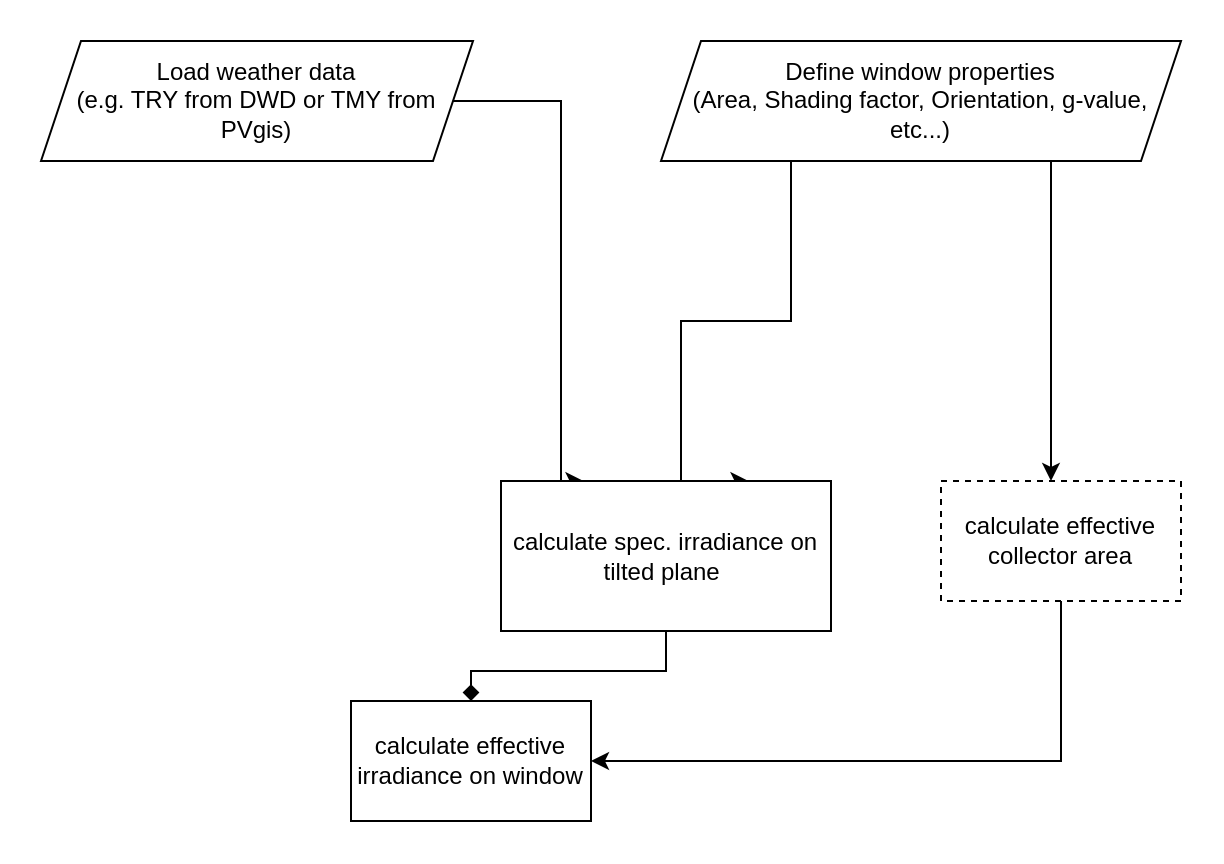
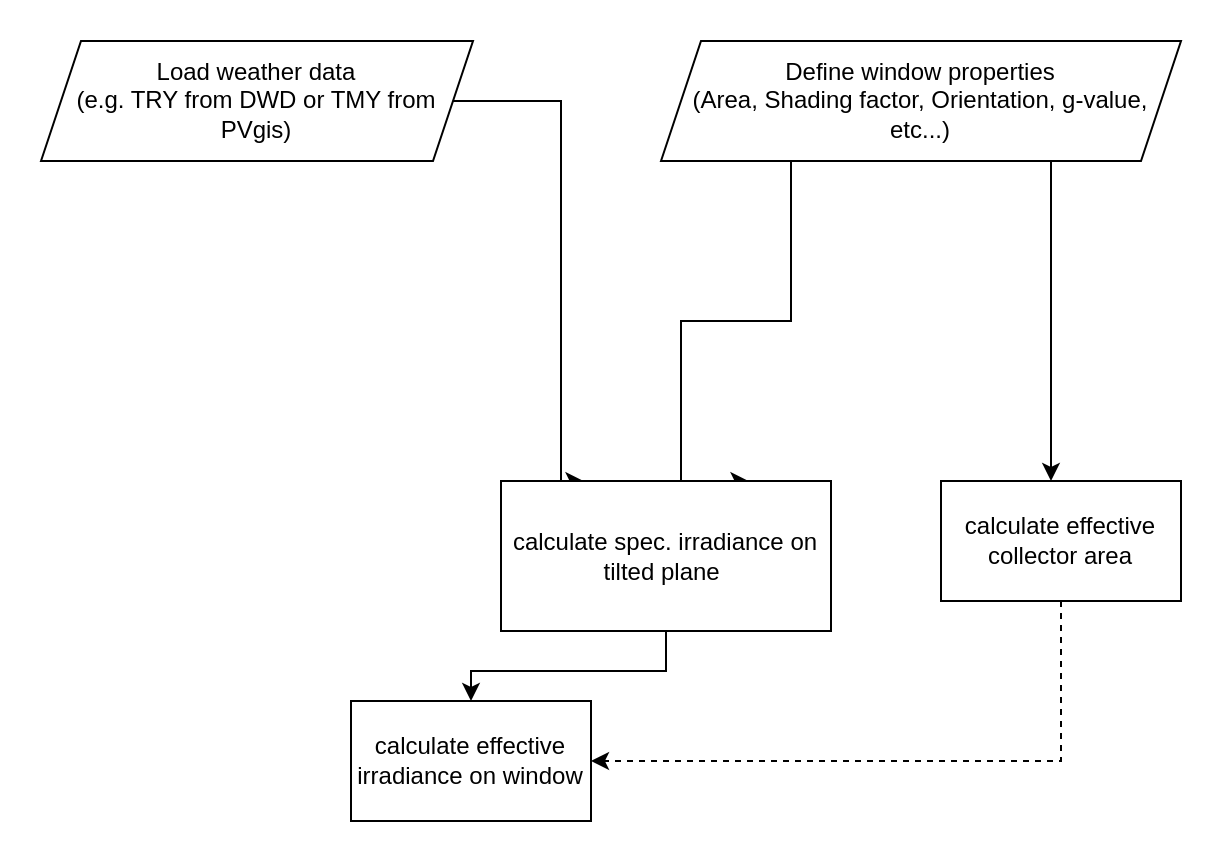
(1061, 541) -> (1061, 541)
(471, 685) -> (471, 686)
(914, 761) -> (914, 761)
